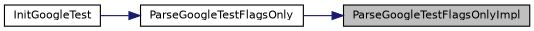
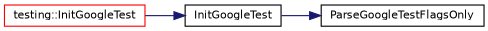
none -> (75, 16)
(437, 16) -> none
